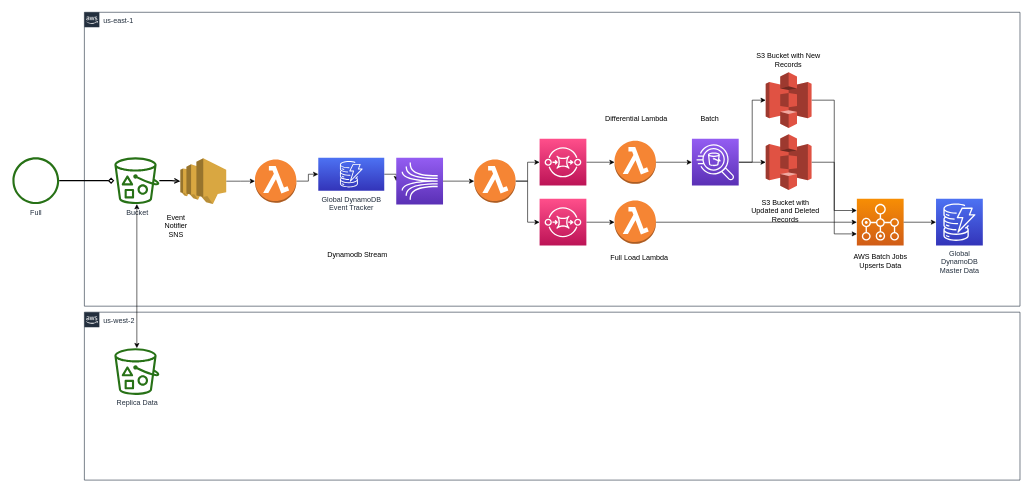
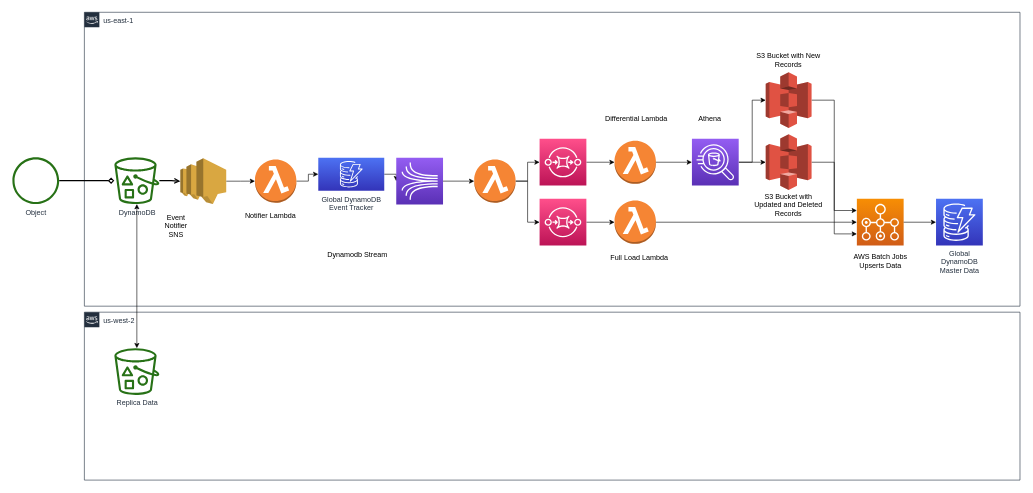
(710, 119) -> (710, 119)
(786, 211) -> (789, 205)
(36, 213) -> (36, 213)
(137, 213) -> (137, 213)
none -> (270, 216)
